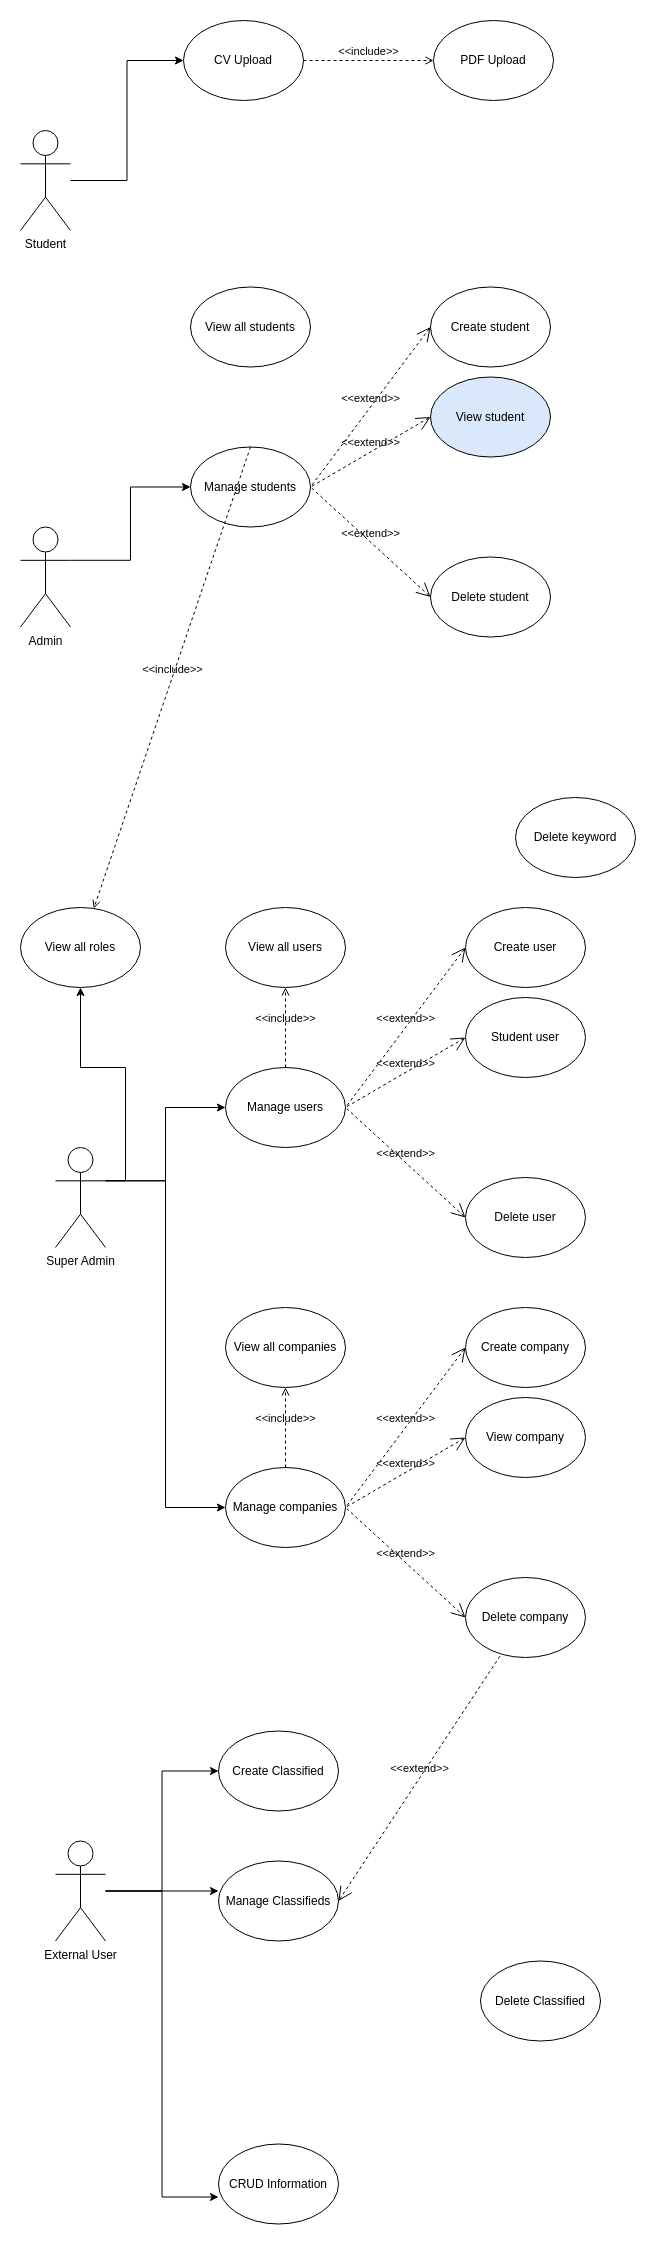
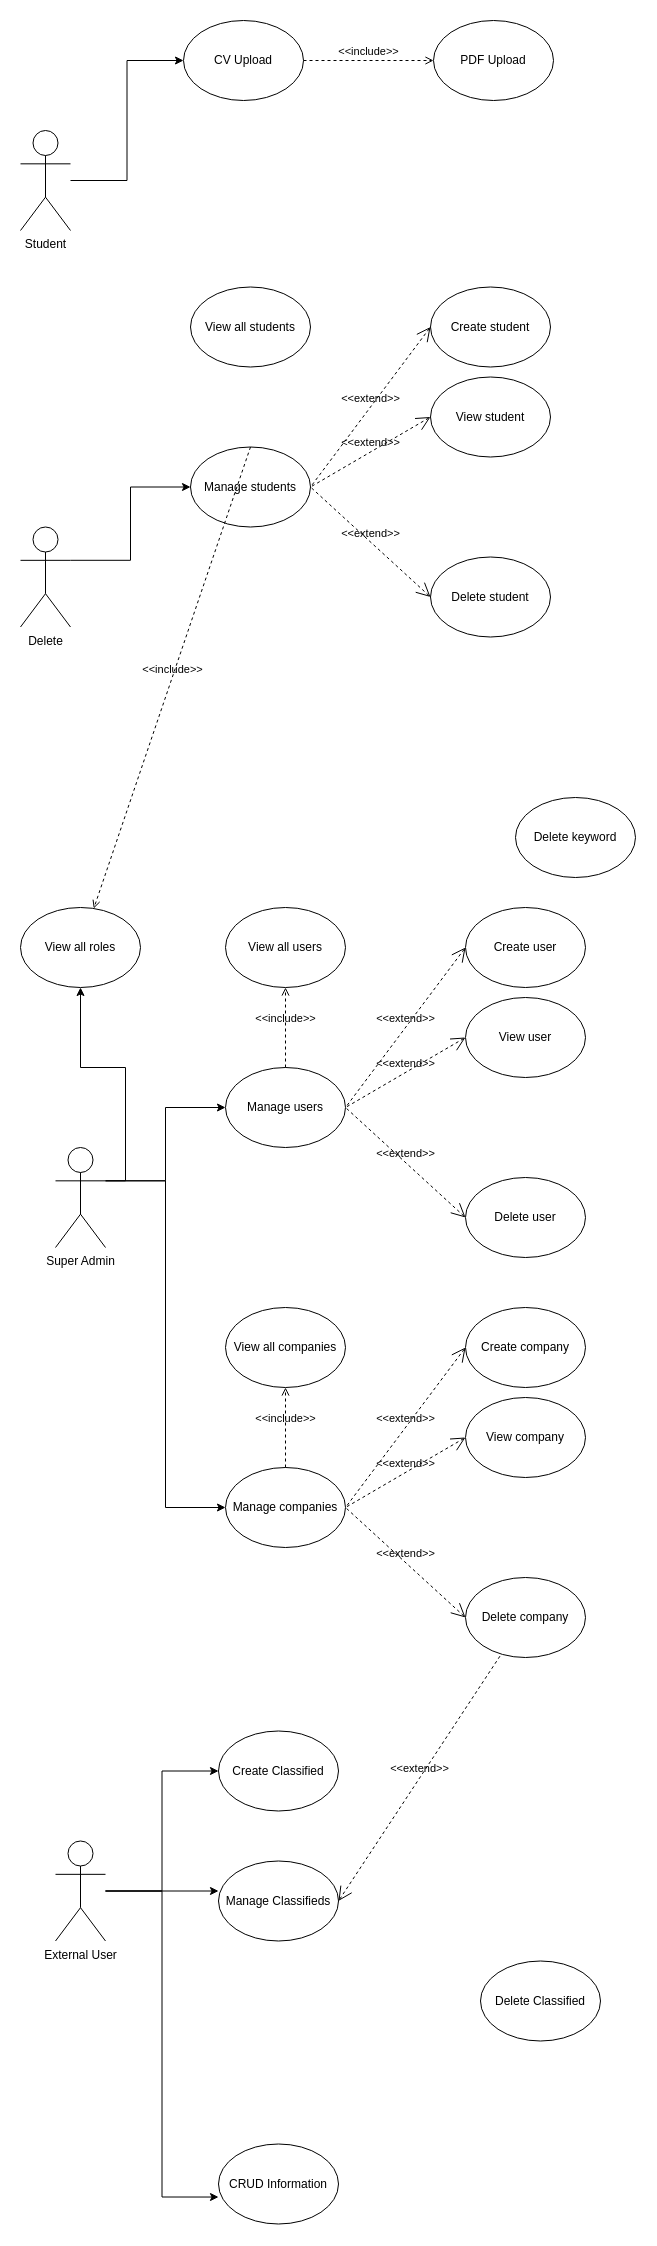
(491, 417) -> (491, 417)
(46, 642) -> (46, 642)
(526, 1038) -> (526, 1038)
